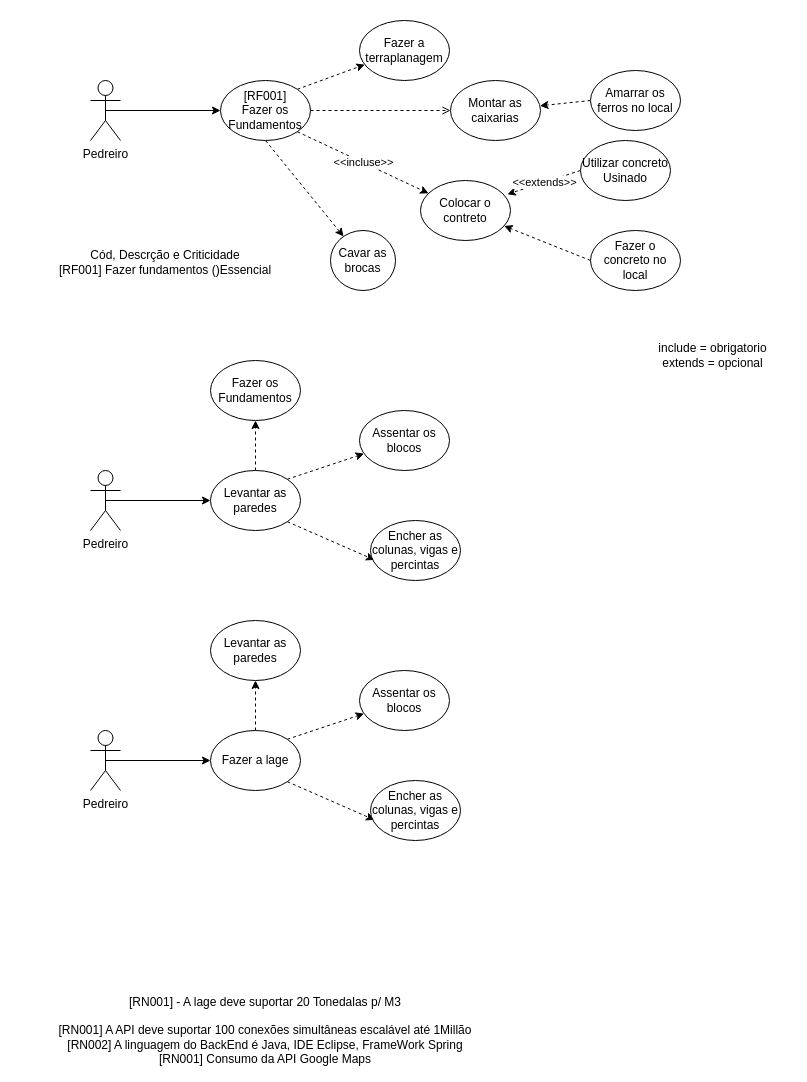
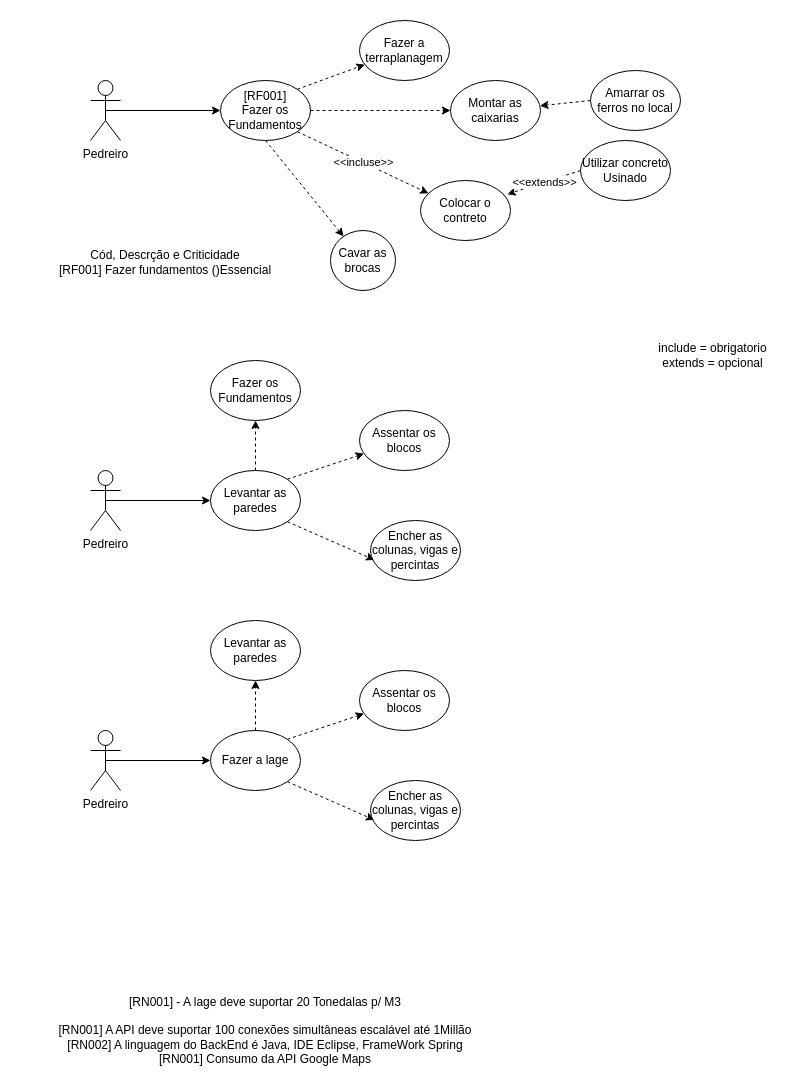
(444, 111) -> (442, 111)
(550, 244) -> none
(636, 261) -> none
